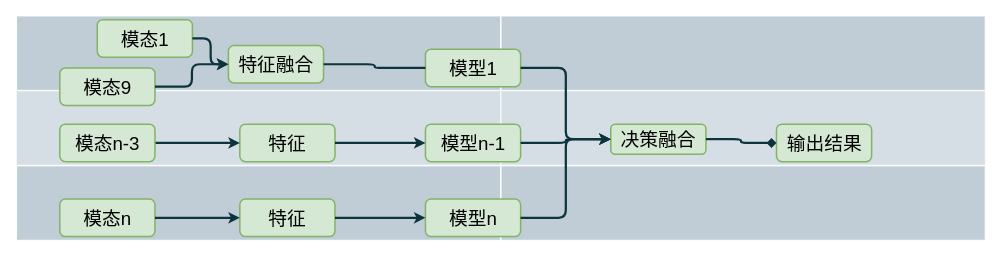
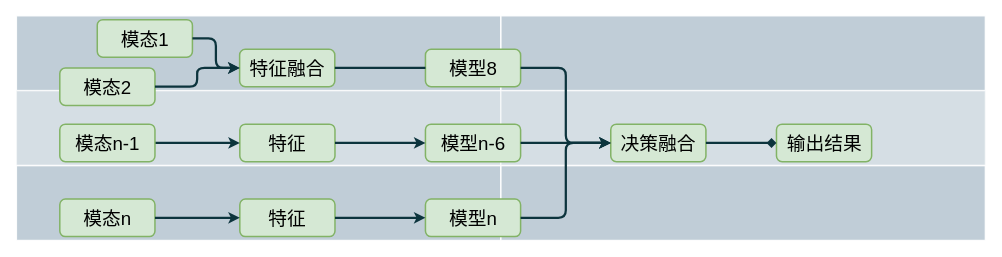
(276, 64) -> (287, 68)
(473, 68) -> (473, 68)
(107, 87) -> (107, 87)
(658, 139) -> (658, 143)
(107, 143) -> (107, 143)
(473, 143) -> (473, 143)
